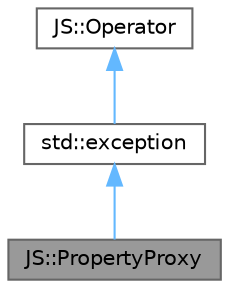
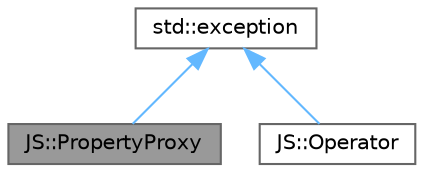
(115, 97) -> (290, 94)
